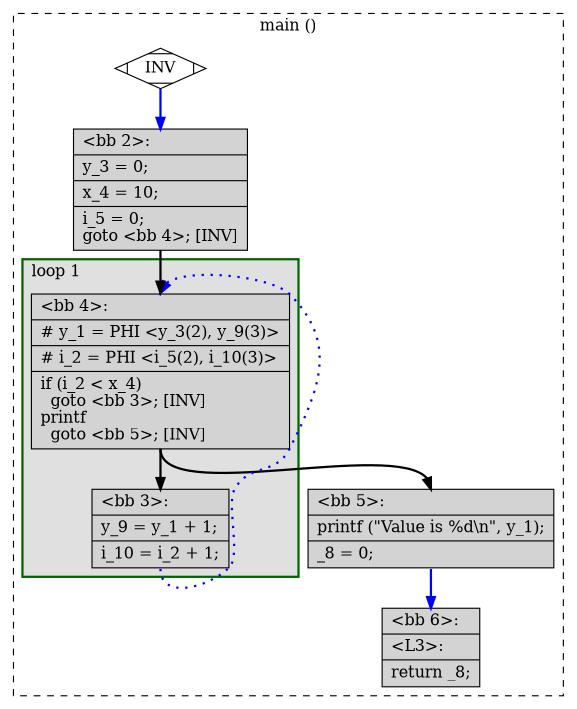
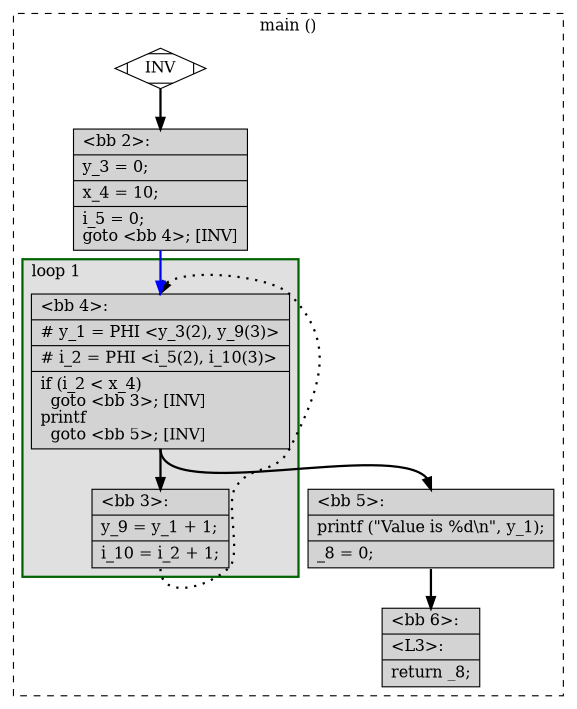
(160, 103) -> (160, 103)
(160, 267) -> (160, 267)
(308, 409) -> (308, 409)
(431, 583) -> (431, 583)
